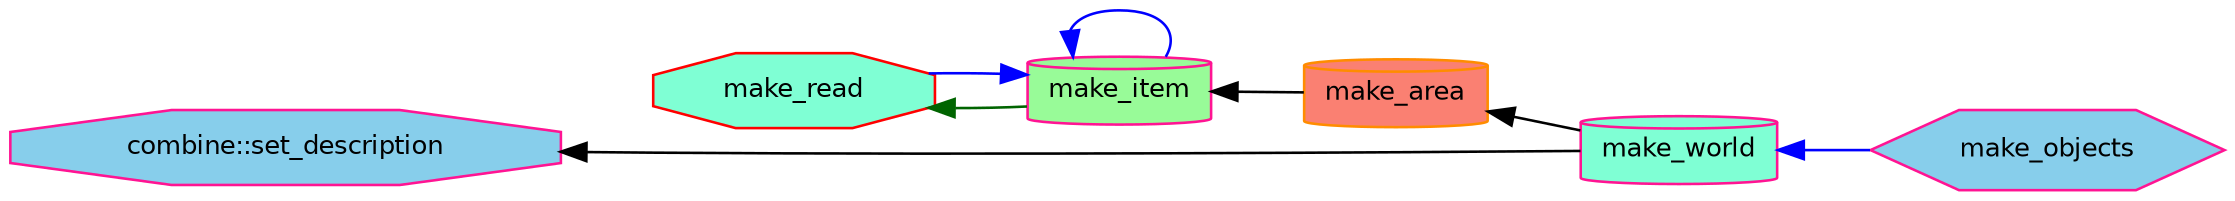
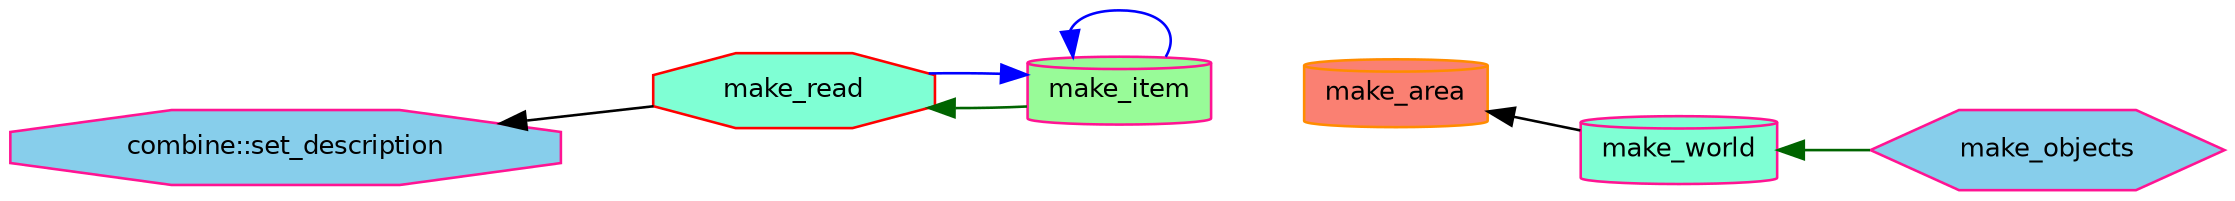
(1271, 92) -> none
(1837, 150) -> (1837, 150)
(1084, 153) -> (590, 113)
